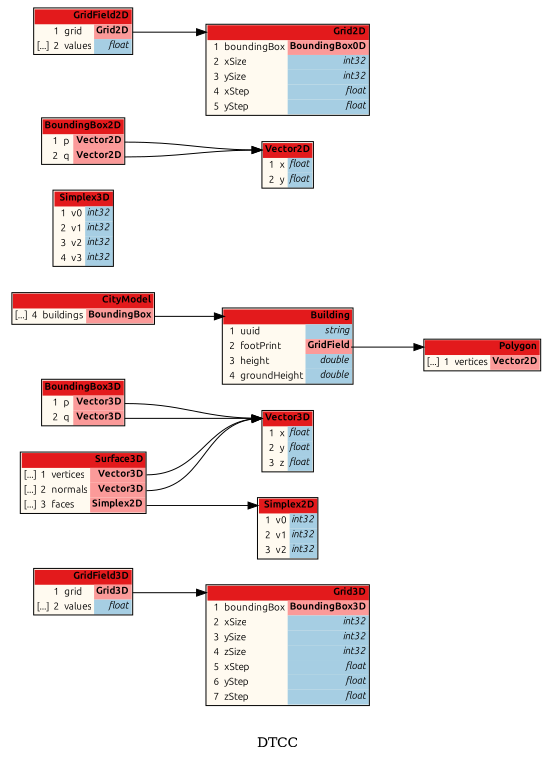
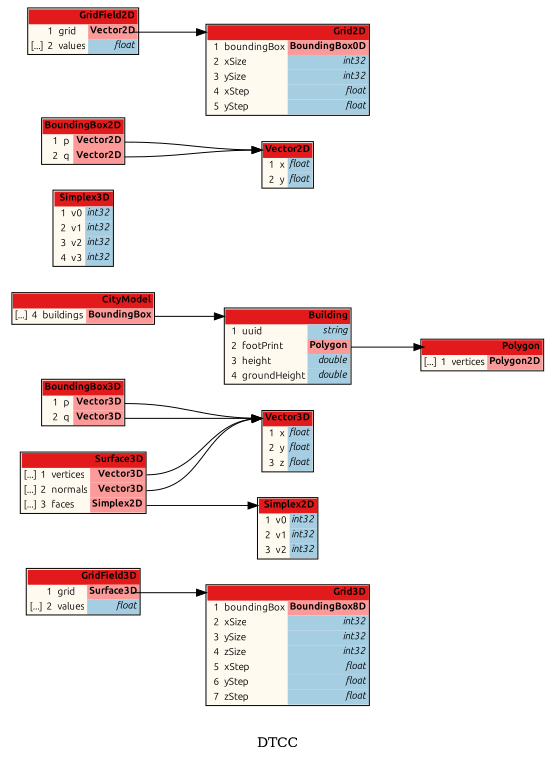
(113, 30) -> (113, 30)
(329, 345) -> (329, 345)
(515, 361) -> (515, 361)
(113, 591) -> (113, 591)
(328, 607) -> (328, 607)
